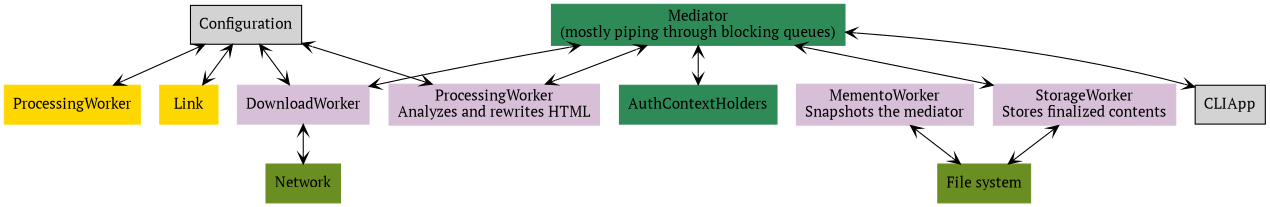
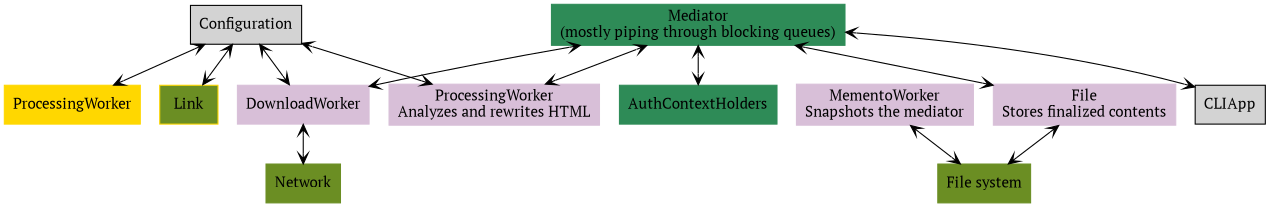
(189, 105) -> (189, 105)
(1085, 105) -> (1085, 105)
